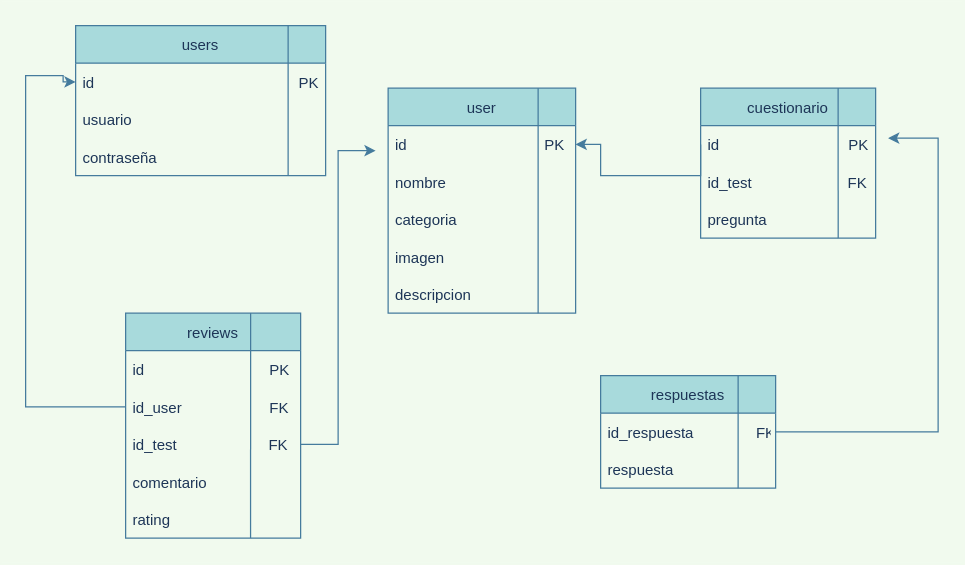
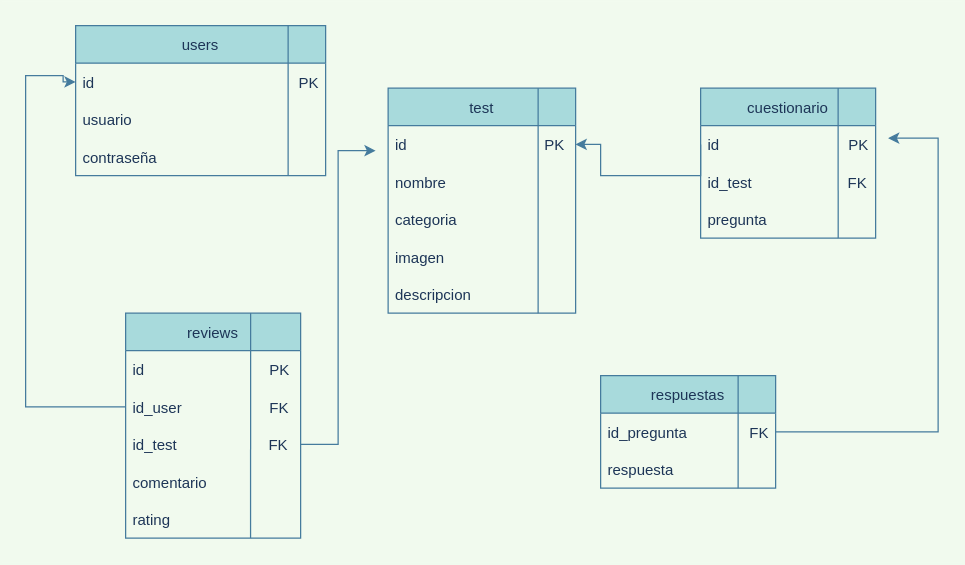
(481, 108) -> (481, 108)
(714, 433) -> (710, 433)
